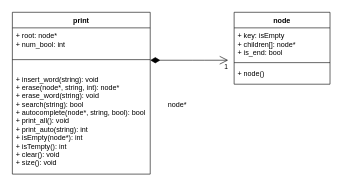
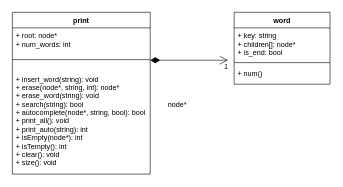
(282, 20) -> (282, 20)
(39, 36) -> (39, 36)
(262, 36) -> (260, 36)
(253, 73) -> (251, 73)
